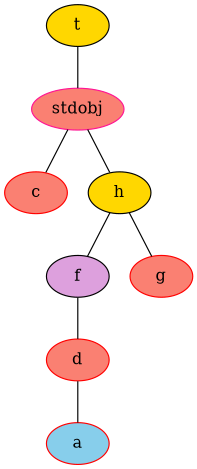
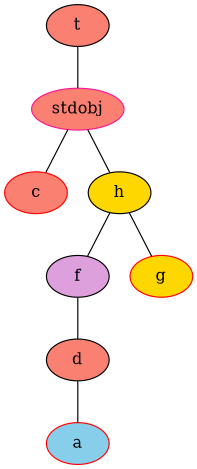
(78, 26) -> (78, 26)
(161, 276) -> (161, 276)
(78, 360) -> (78, 360)
